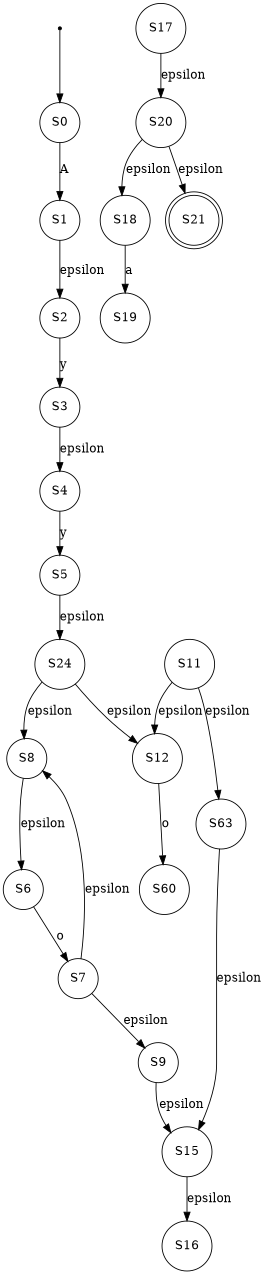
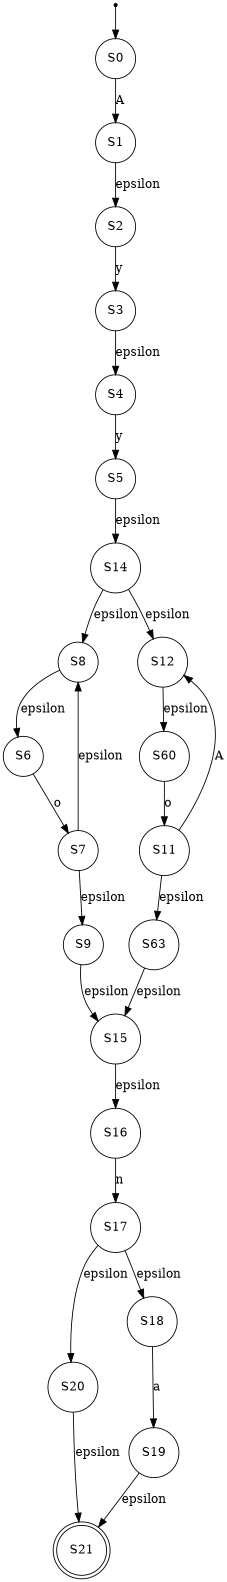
(127, 161) -> (133, 1270)
(60, 664) -> (116, 568)
(181, 711) -> (219, 756)
none -> (164, 799)
(166, 824) -> (186, 709)
none -> (116, 1176)
none -> (122, 1496)
